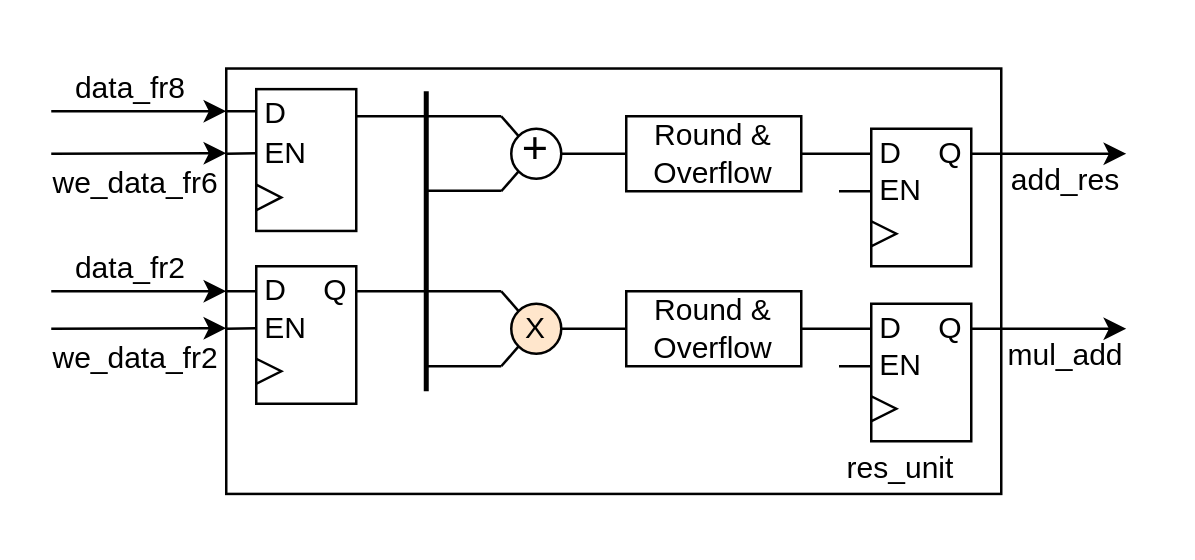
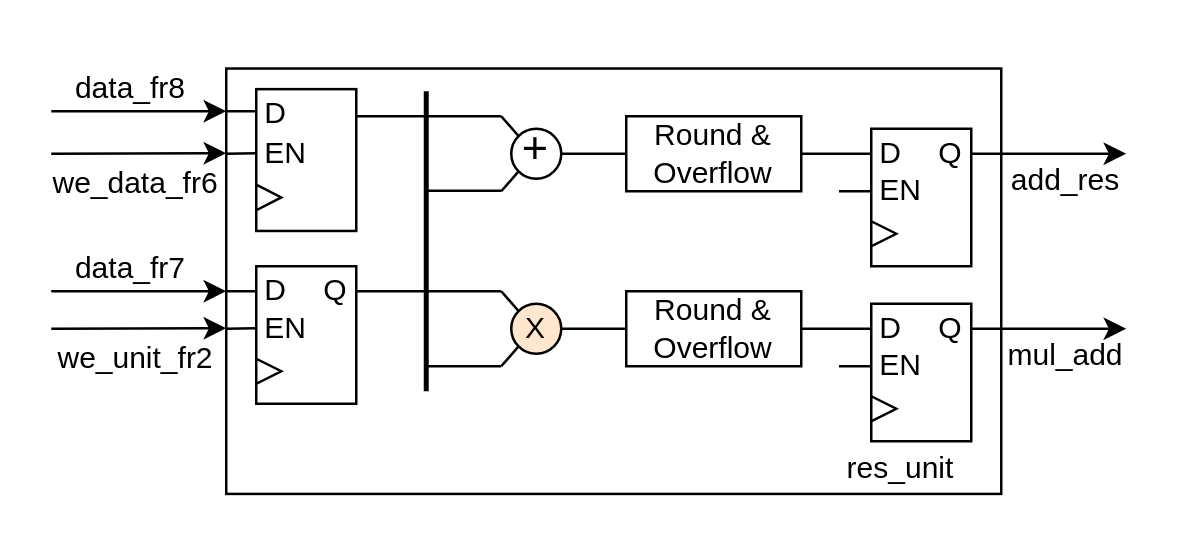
(131, 269) -> (131, 269)
(136, 359) -> (136, 359)
